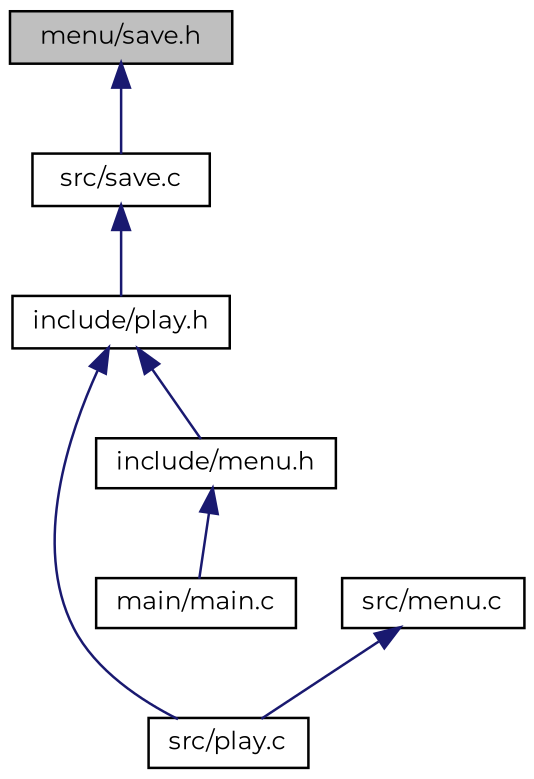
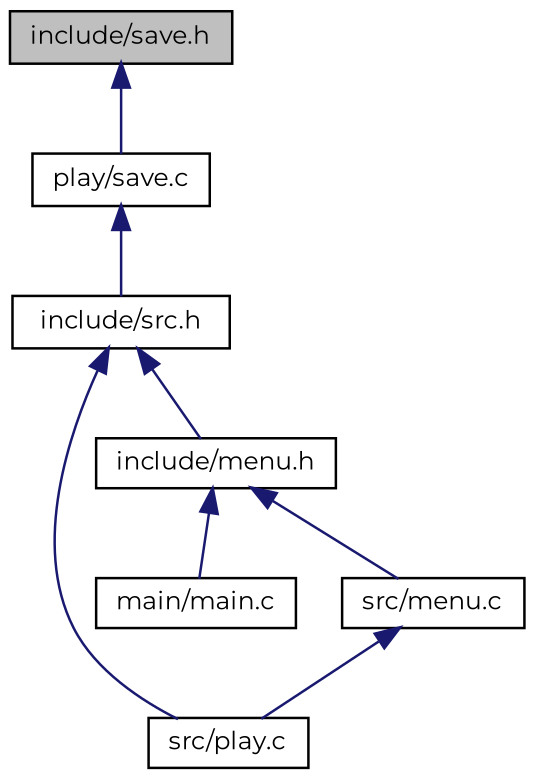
(121, 37) -> (121, 37)
(121, 180) -> (121, 180)
(121, 322) -> (121, 322)
none -> (336, 540)
